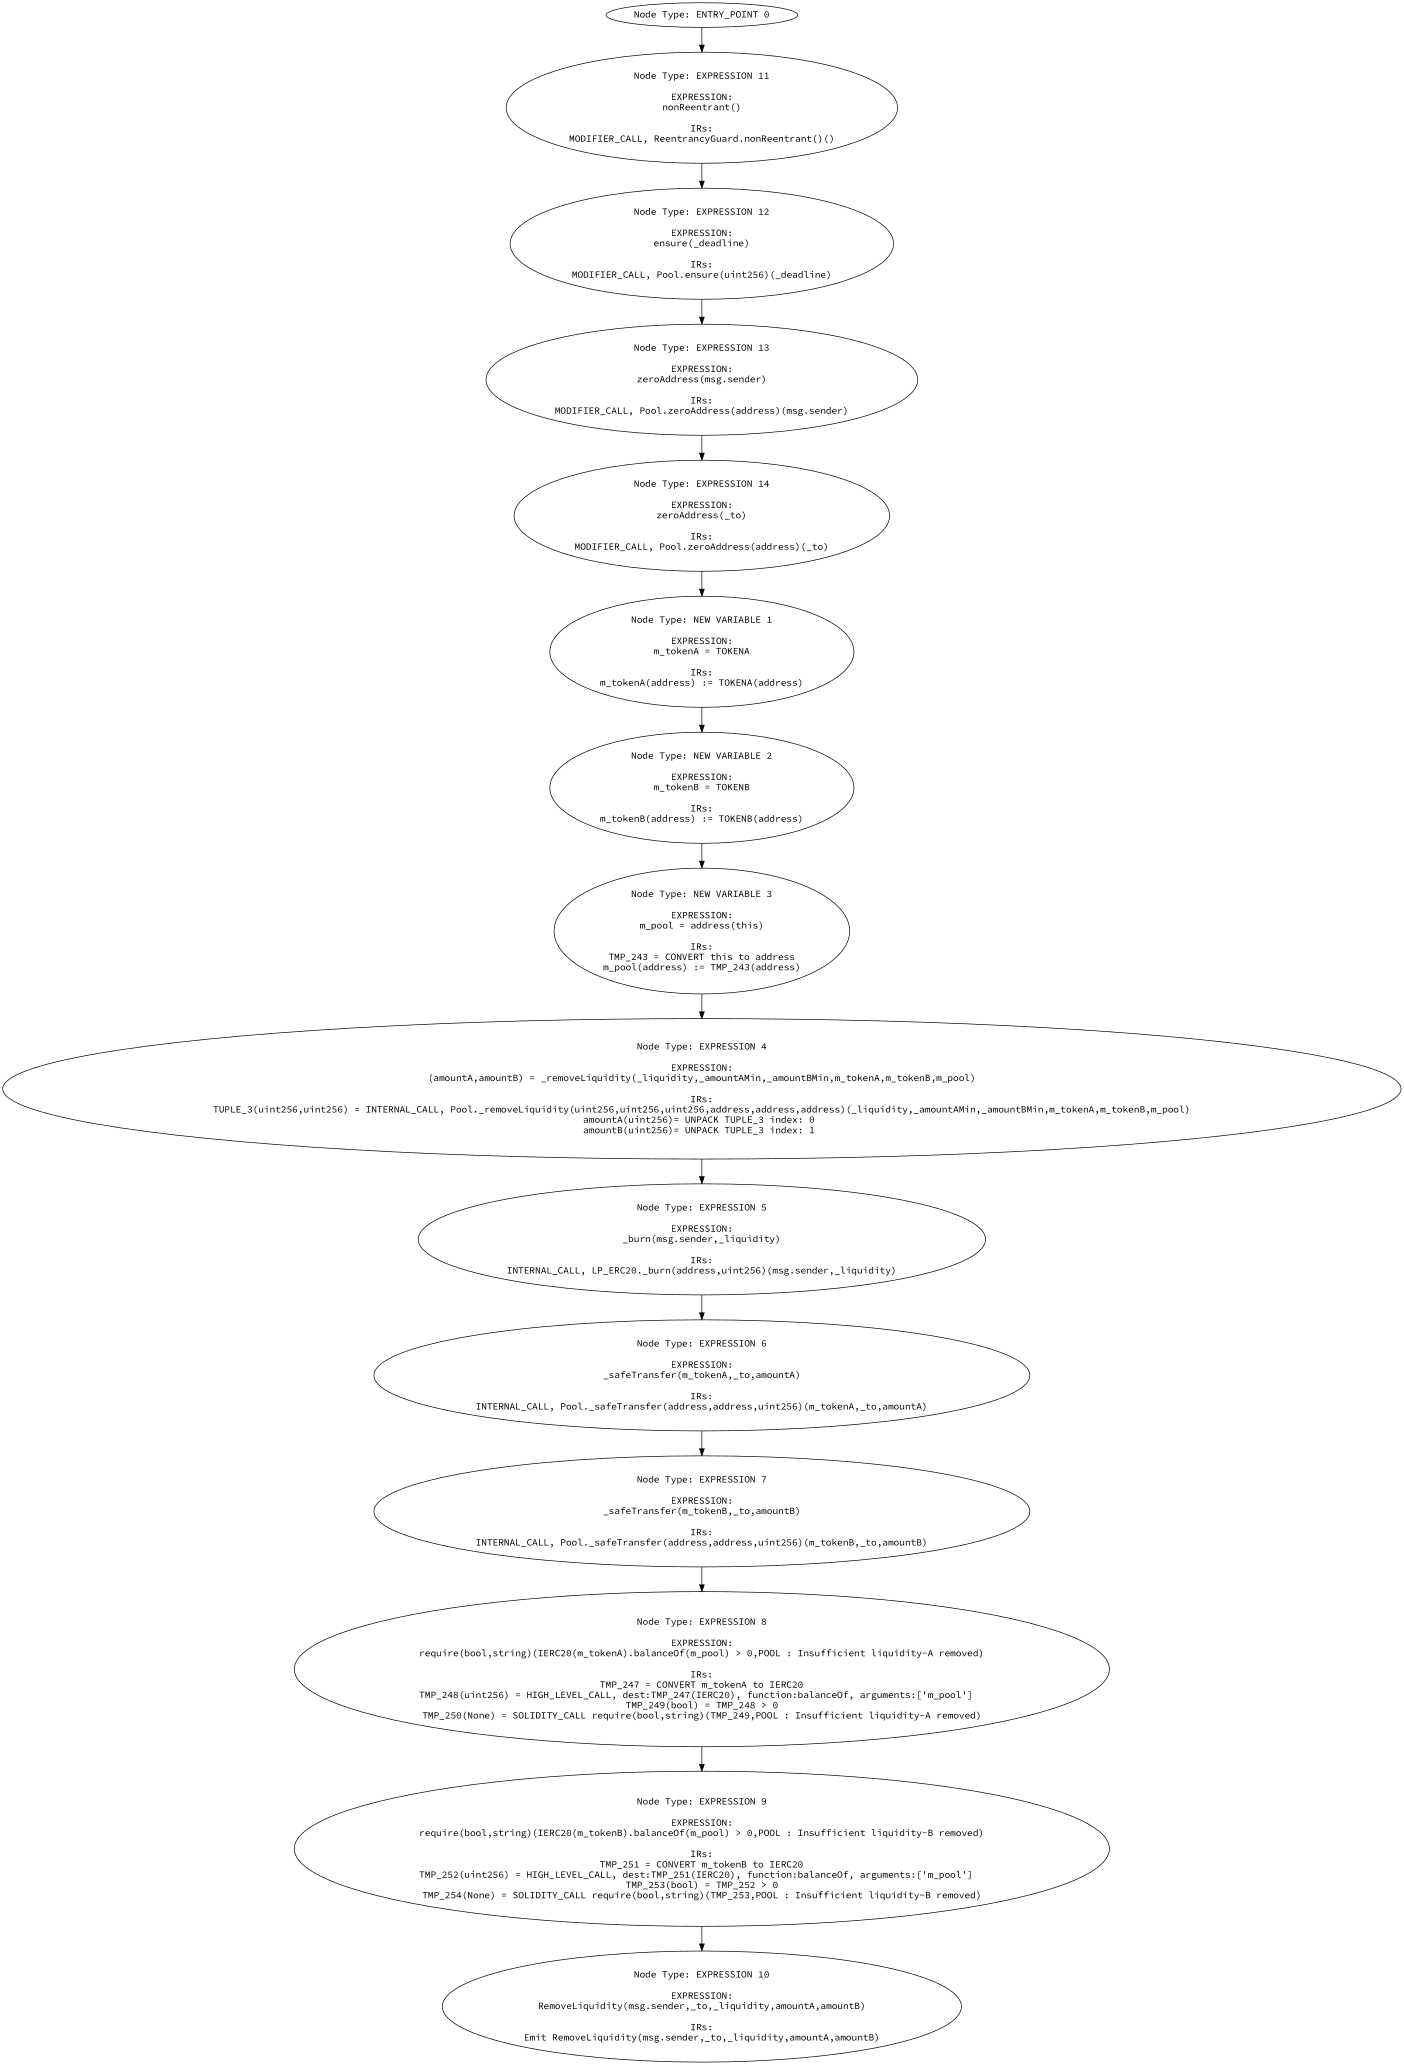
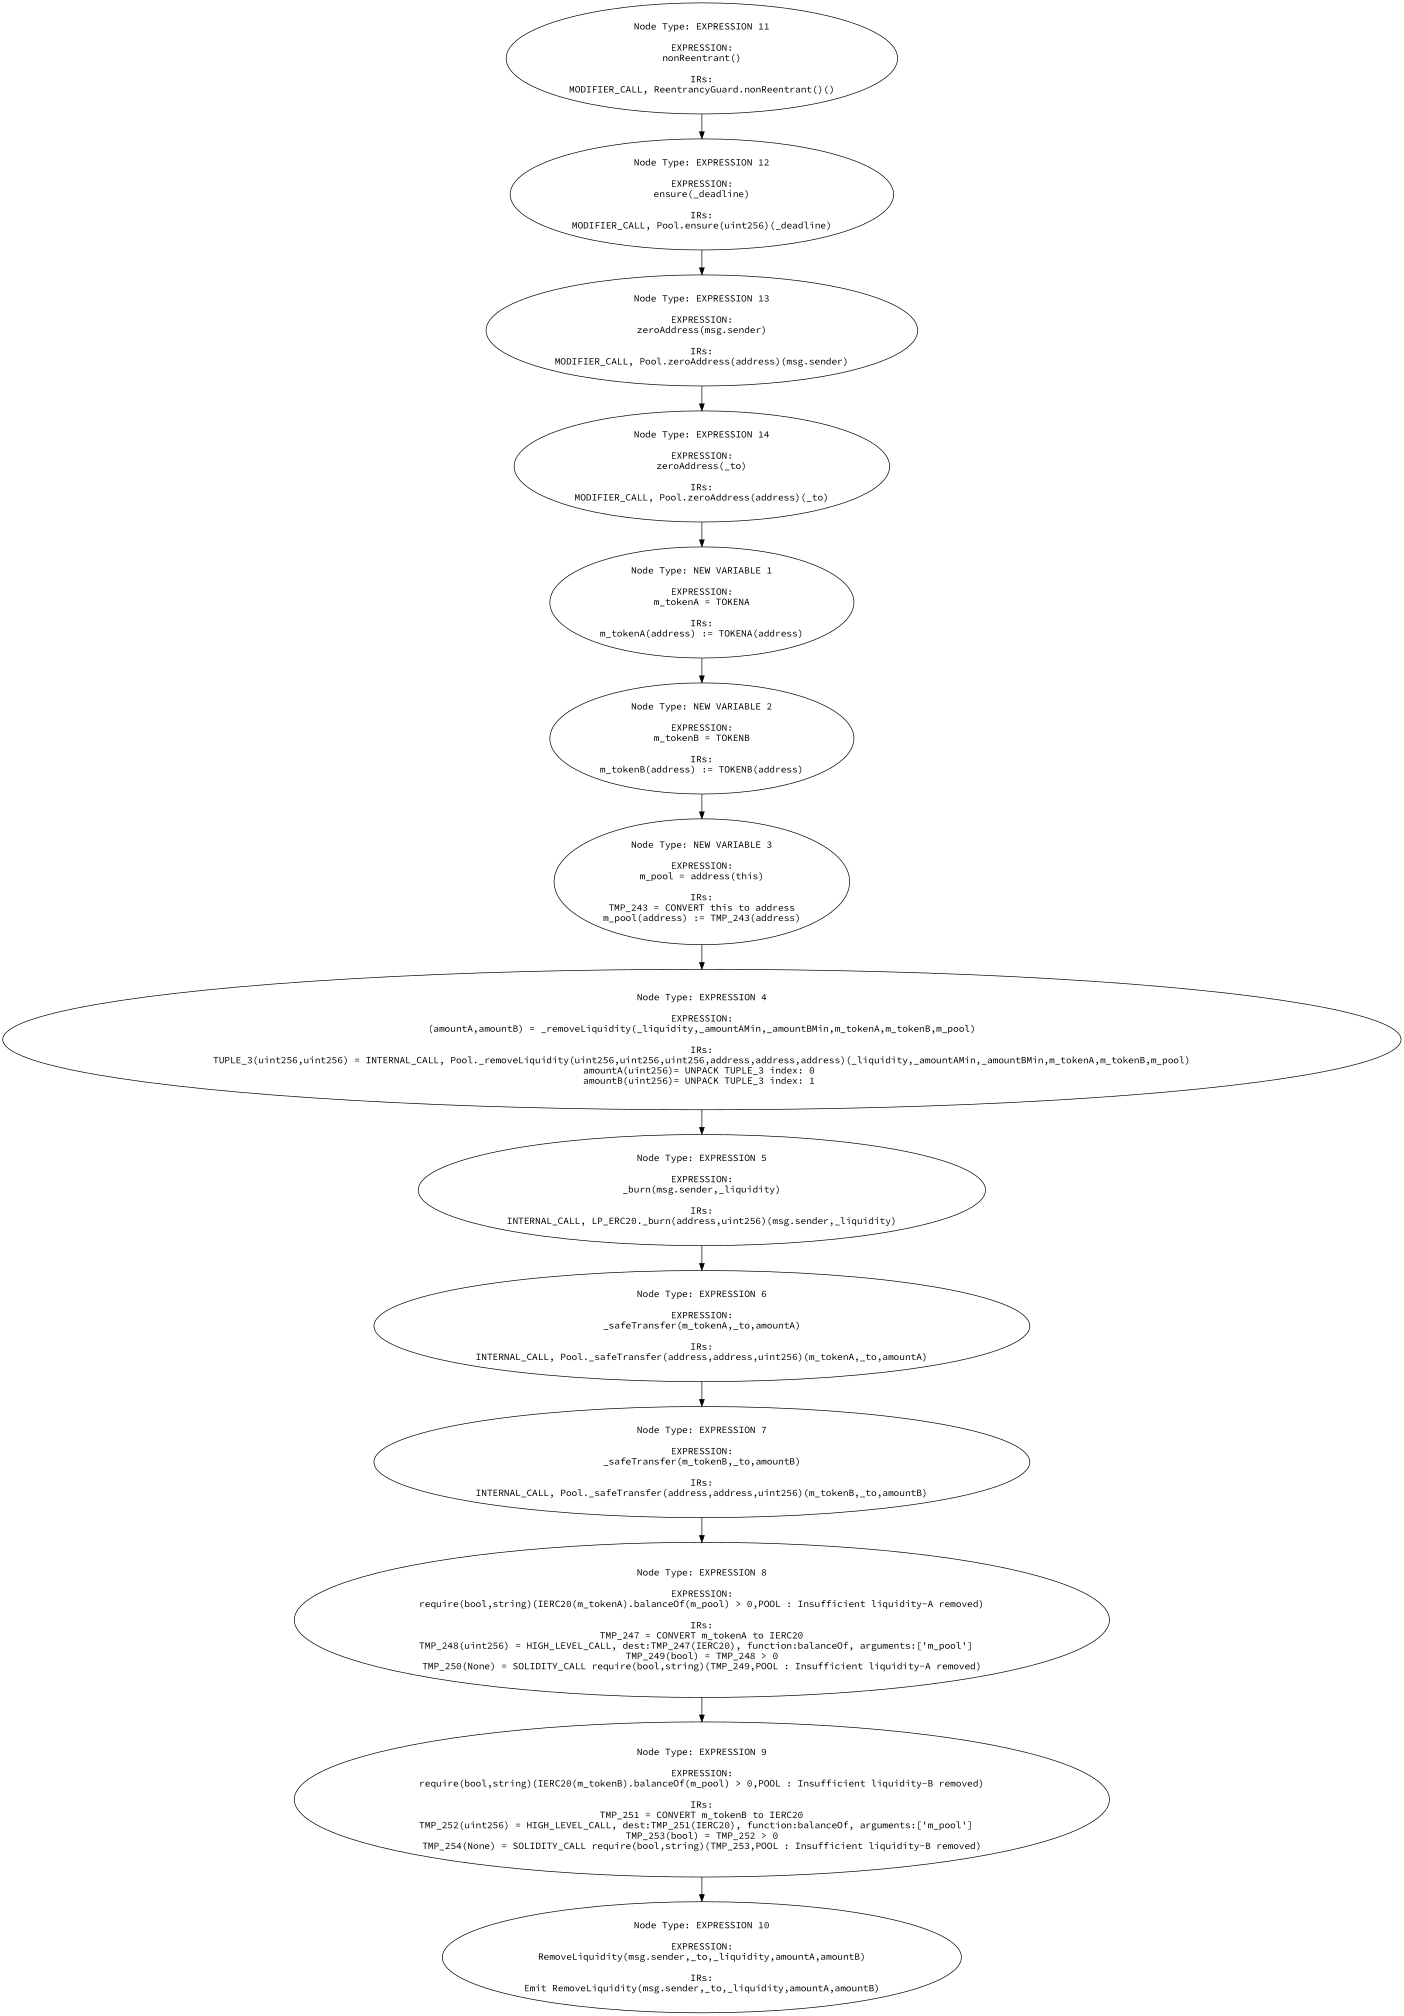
(702, 15) -> none
